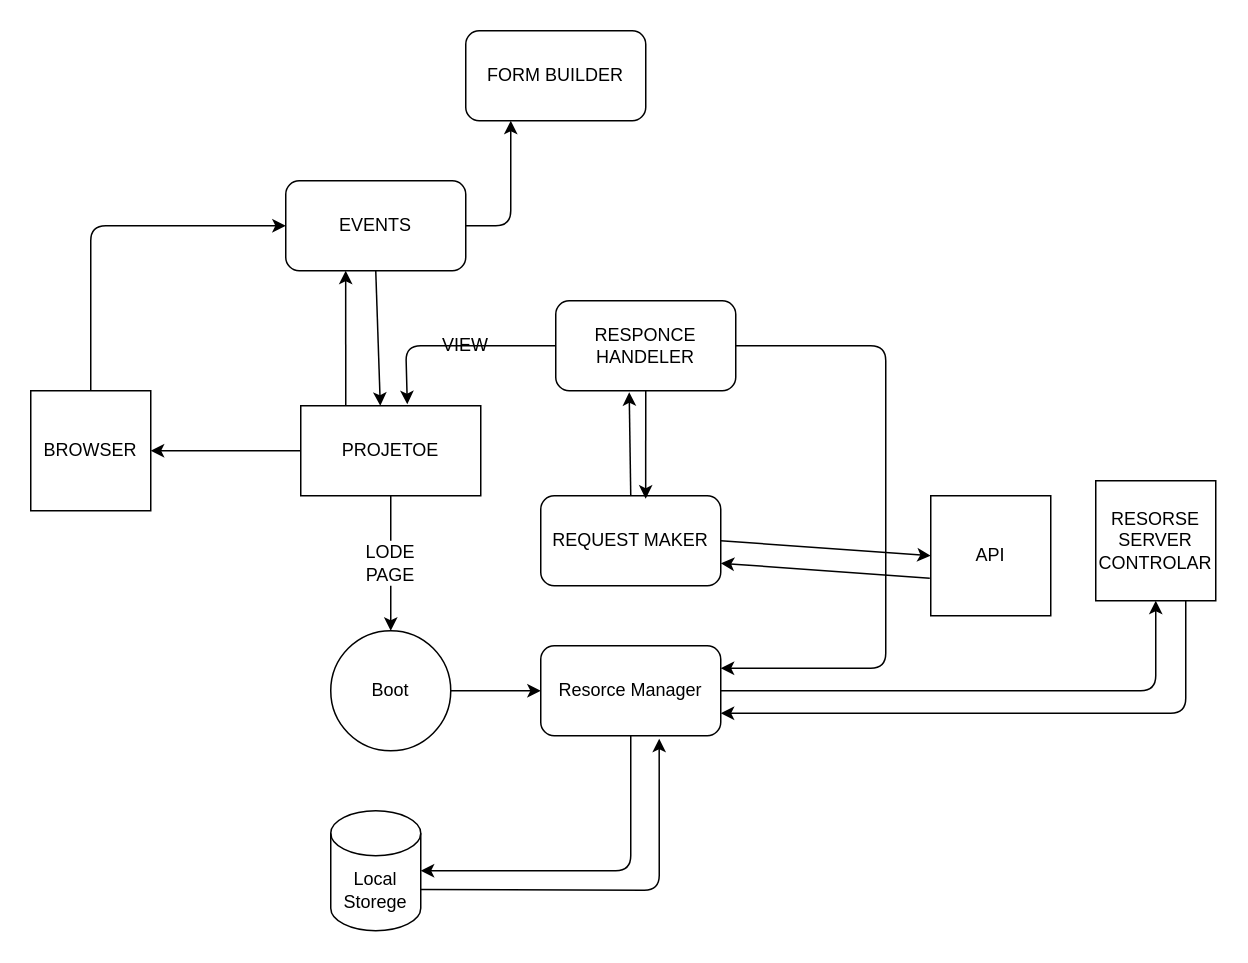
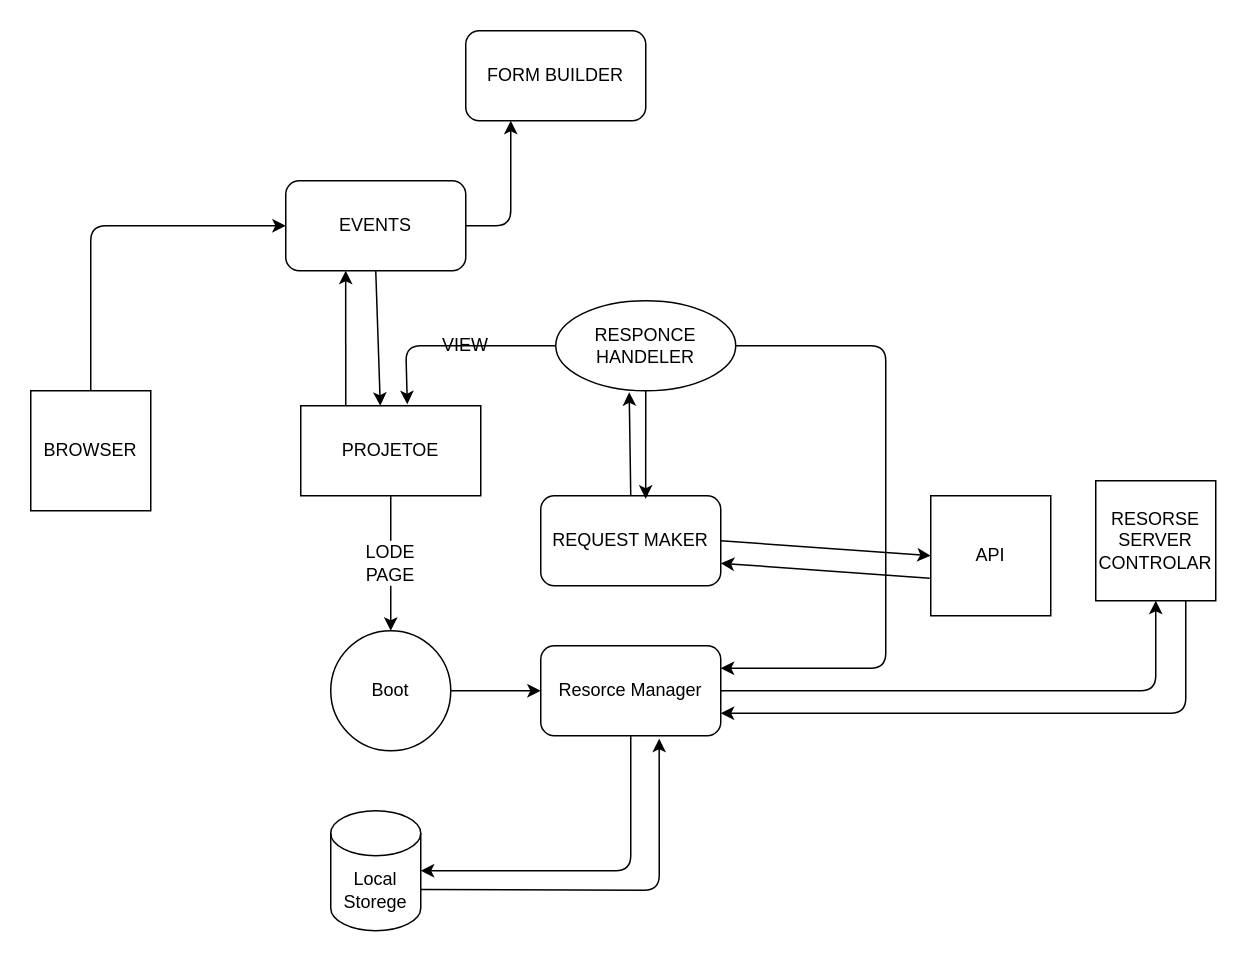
(646, 346) -> (646, 346)
(231, 451) -> none
